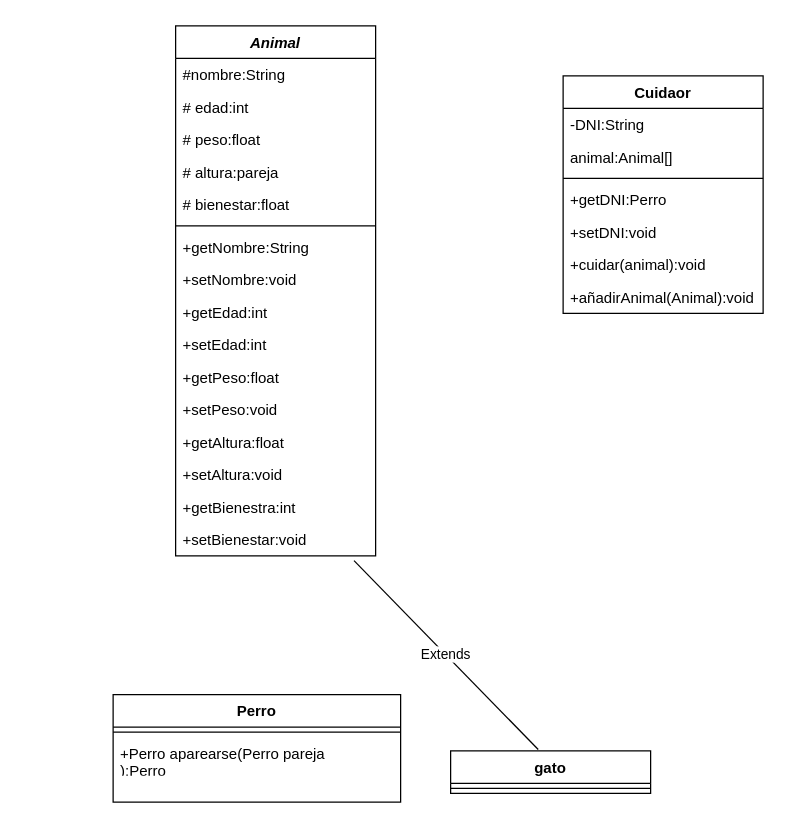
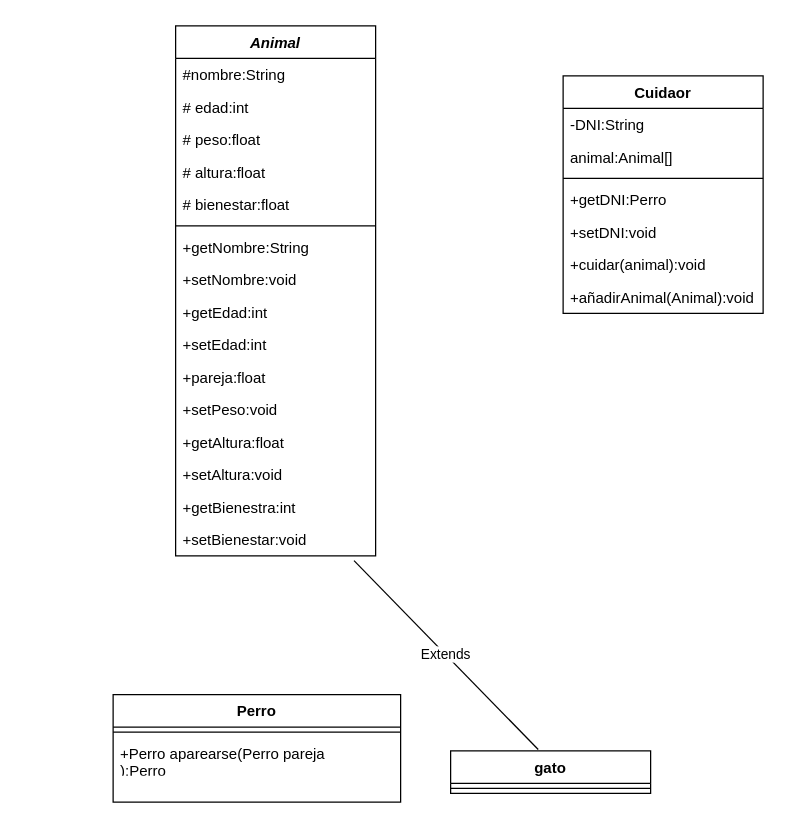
(240, 173) -> (234, 173)
(237, 378) -> (233, 378)
